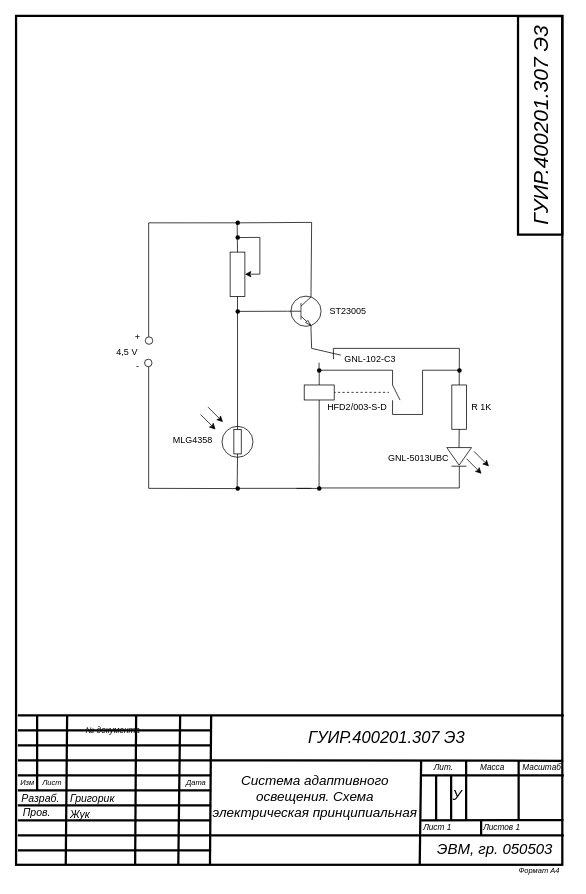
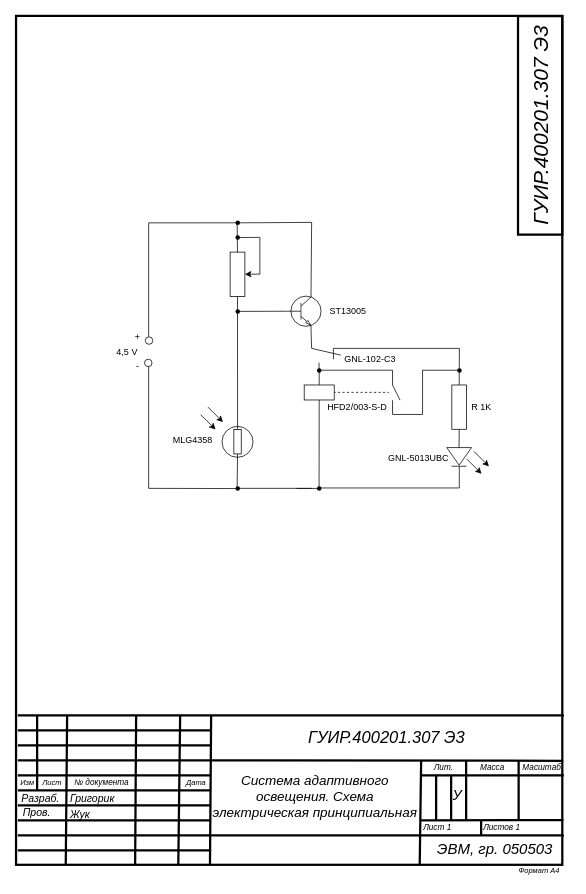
(348, 311) -> (348, 311)
(113, 730) -> (102, 783)
